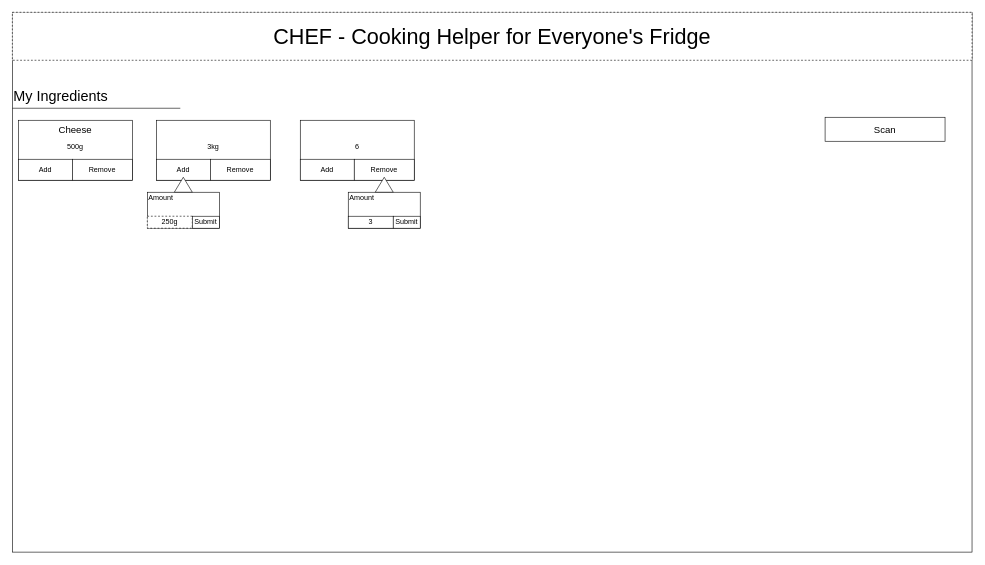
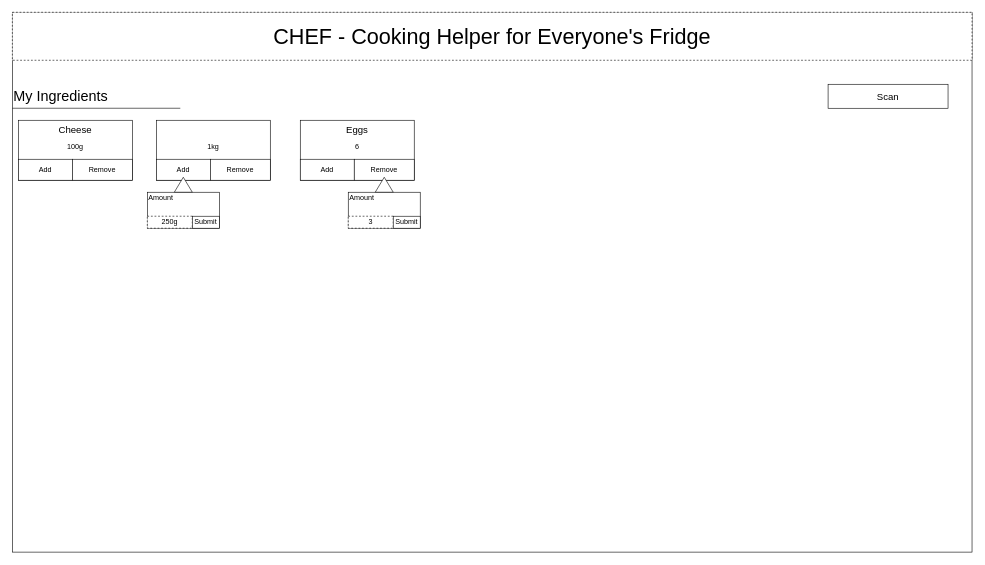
none -> (357, 129)
(885, 129) -> (888, 96)
(75, 147) -> (75, 147)
(213, 147) -> (213, 147)
(371, 222) -> (371, 222)
